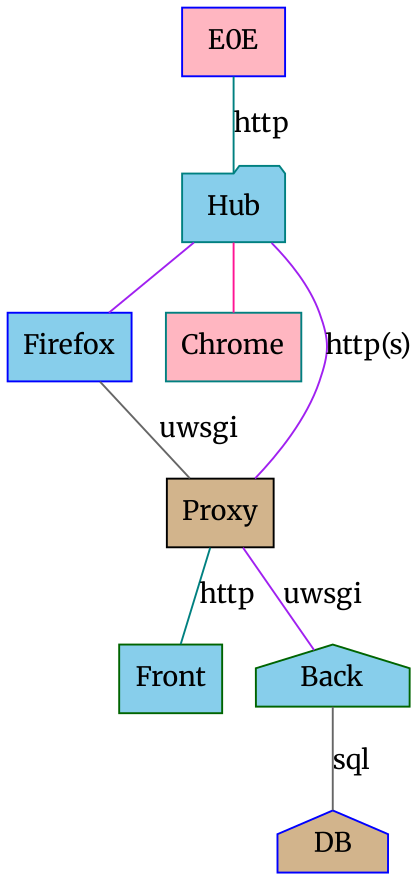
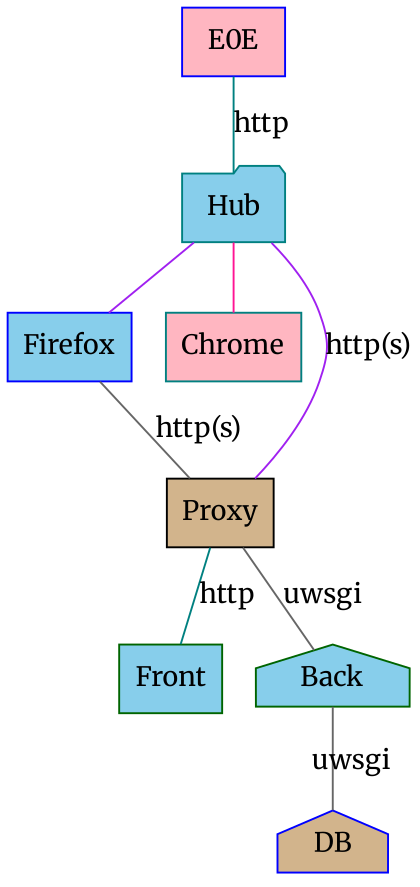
(199, 430) -> (199, 430)
(279, 599) -> (279, 599)
(352, 762) -> (352, 762)
